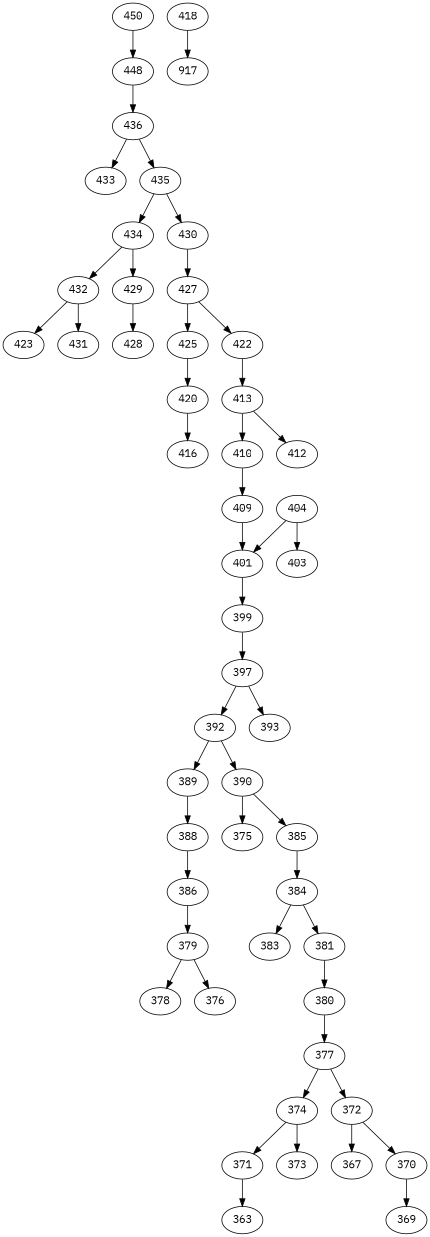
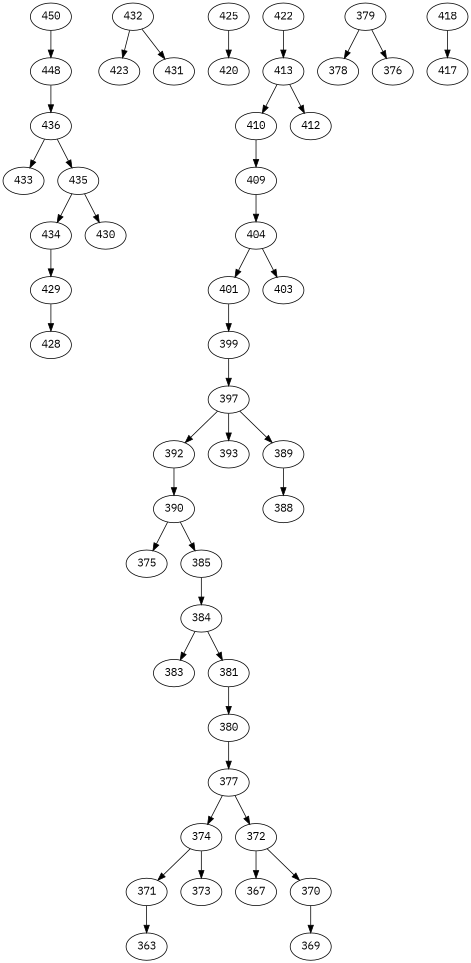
(188, 71) -> (447, 71)
(108, 260) -> none
(188, 290) -> none
(188, 454) -> none
(242, 533) -> (256, 204)
(203, 752) -> (253, 424)
(188, 892) -> none
